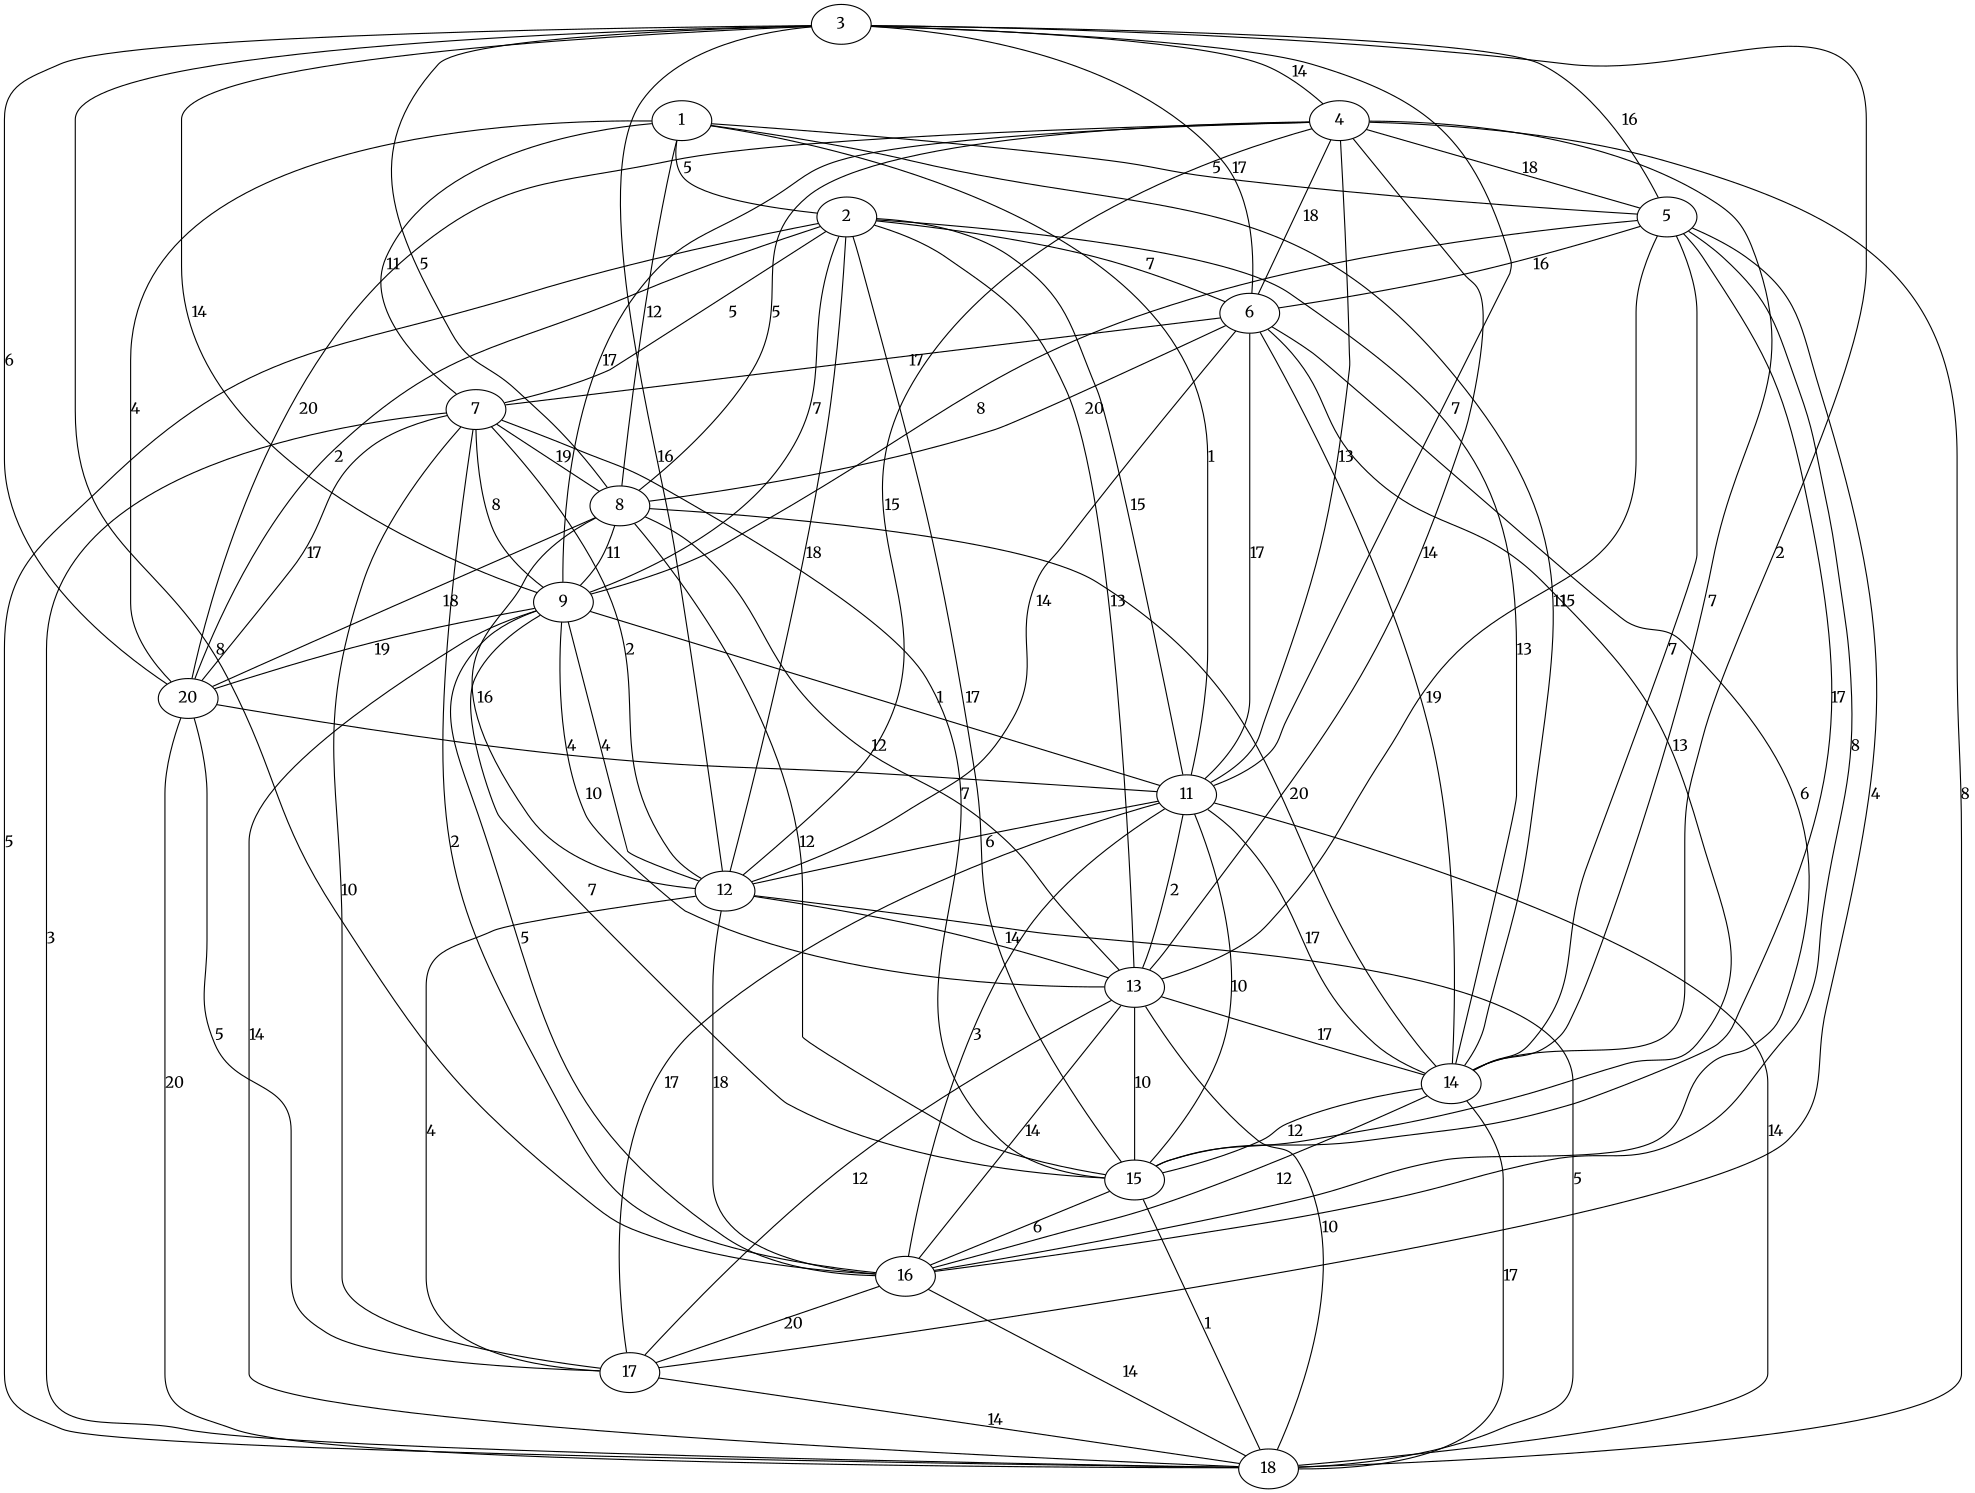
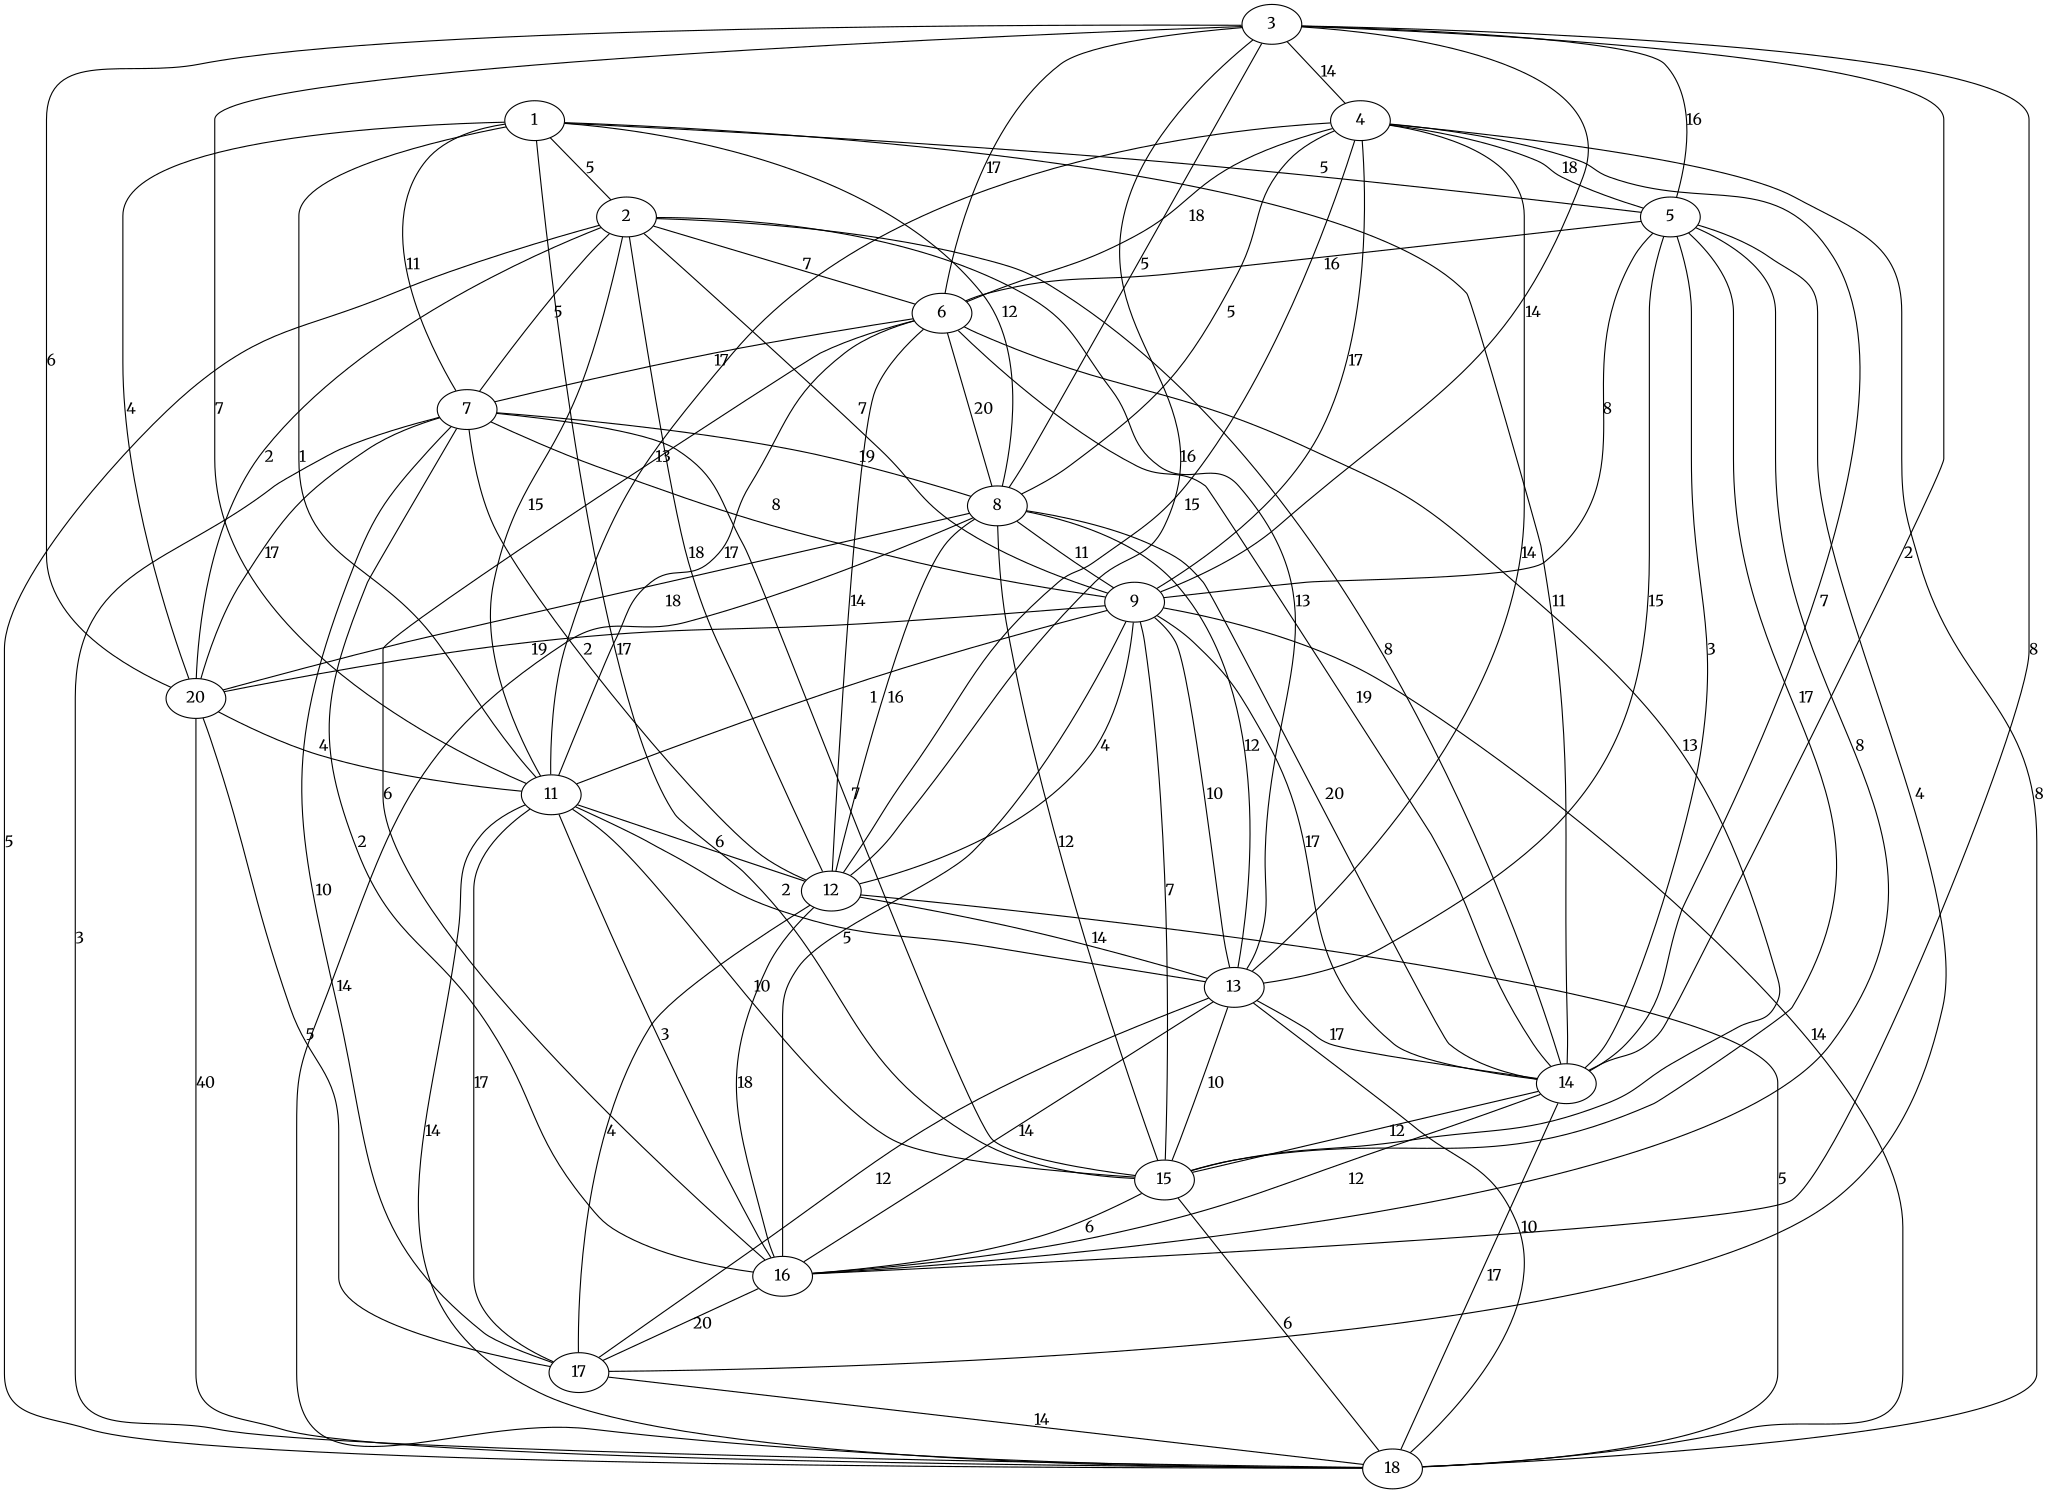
(609, 172) -> none
(1525, 650) -> (1389, 650)
(1673, 650) -> (1712, 650)
(965, 711) -> (658, 779)
(1307, 950) -> (1312, 891)
(175, 1084) -> (206, 1084)
(1208, 1324) -> (1288, 1324)
(1087, 1373) -> (297, 1305)
